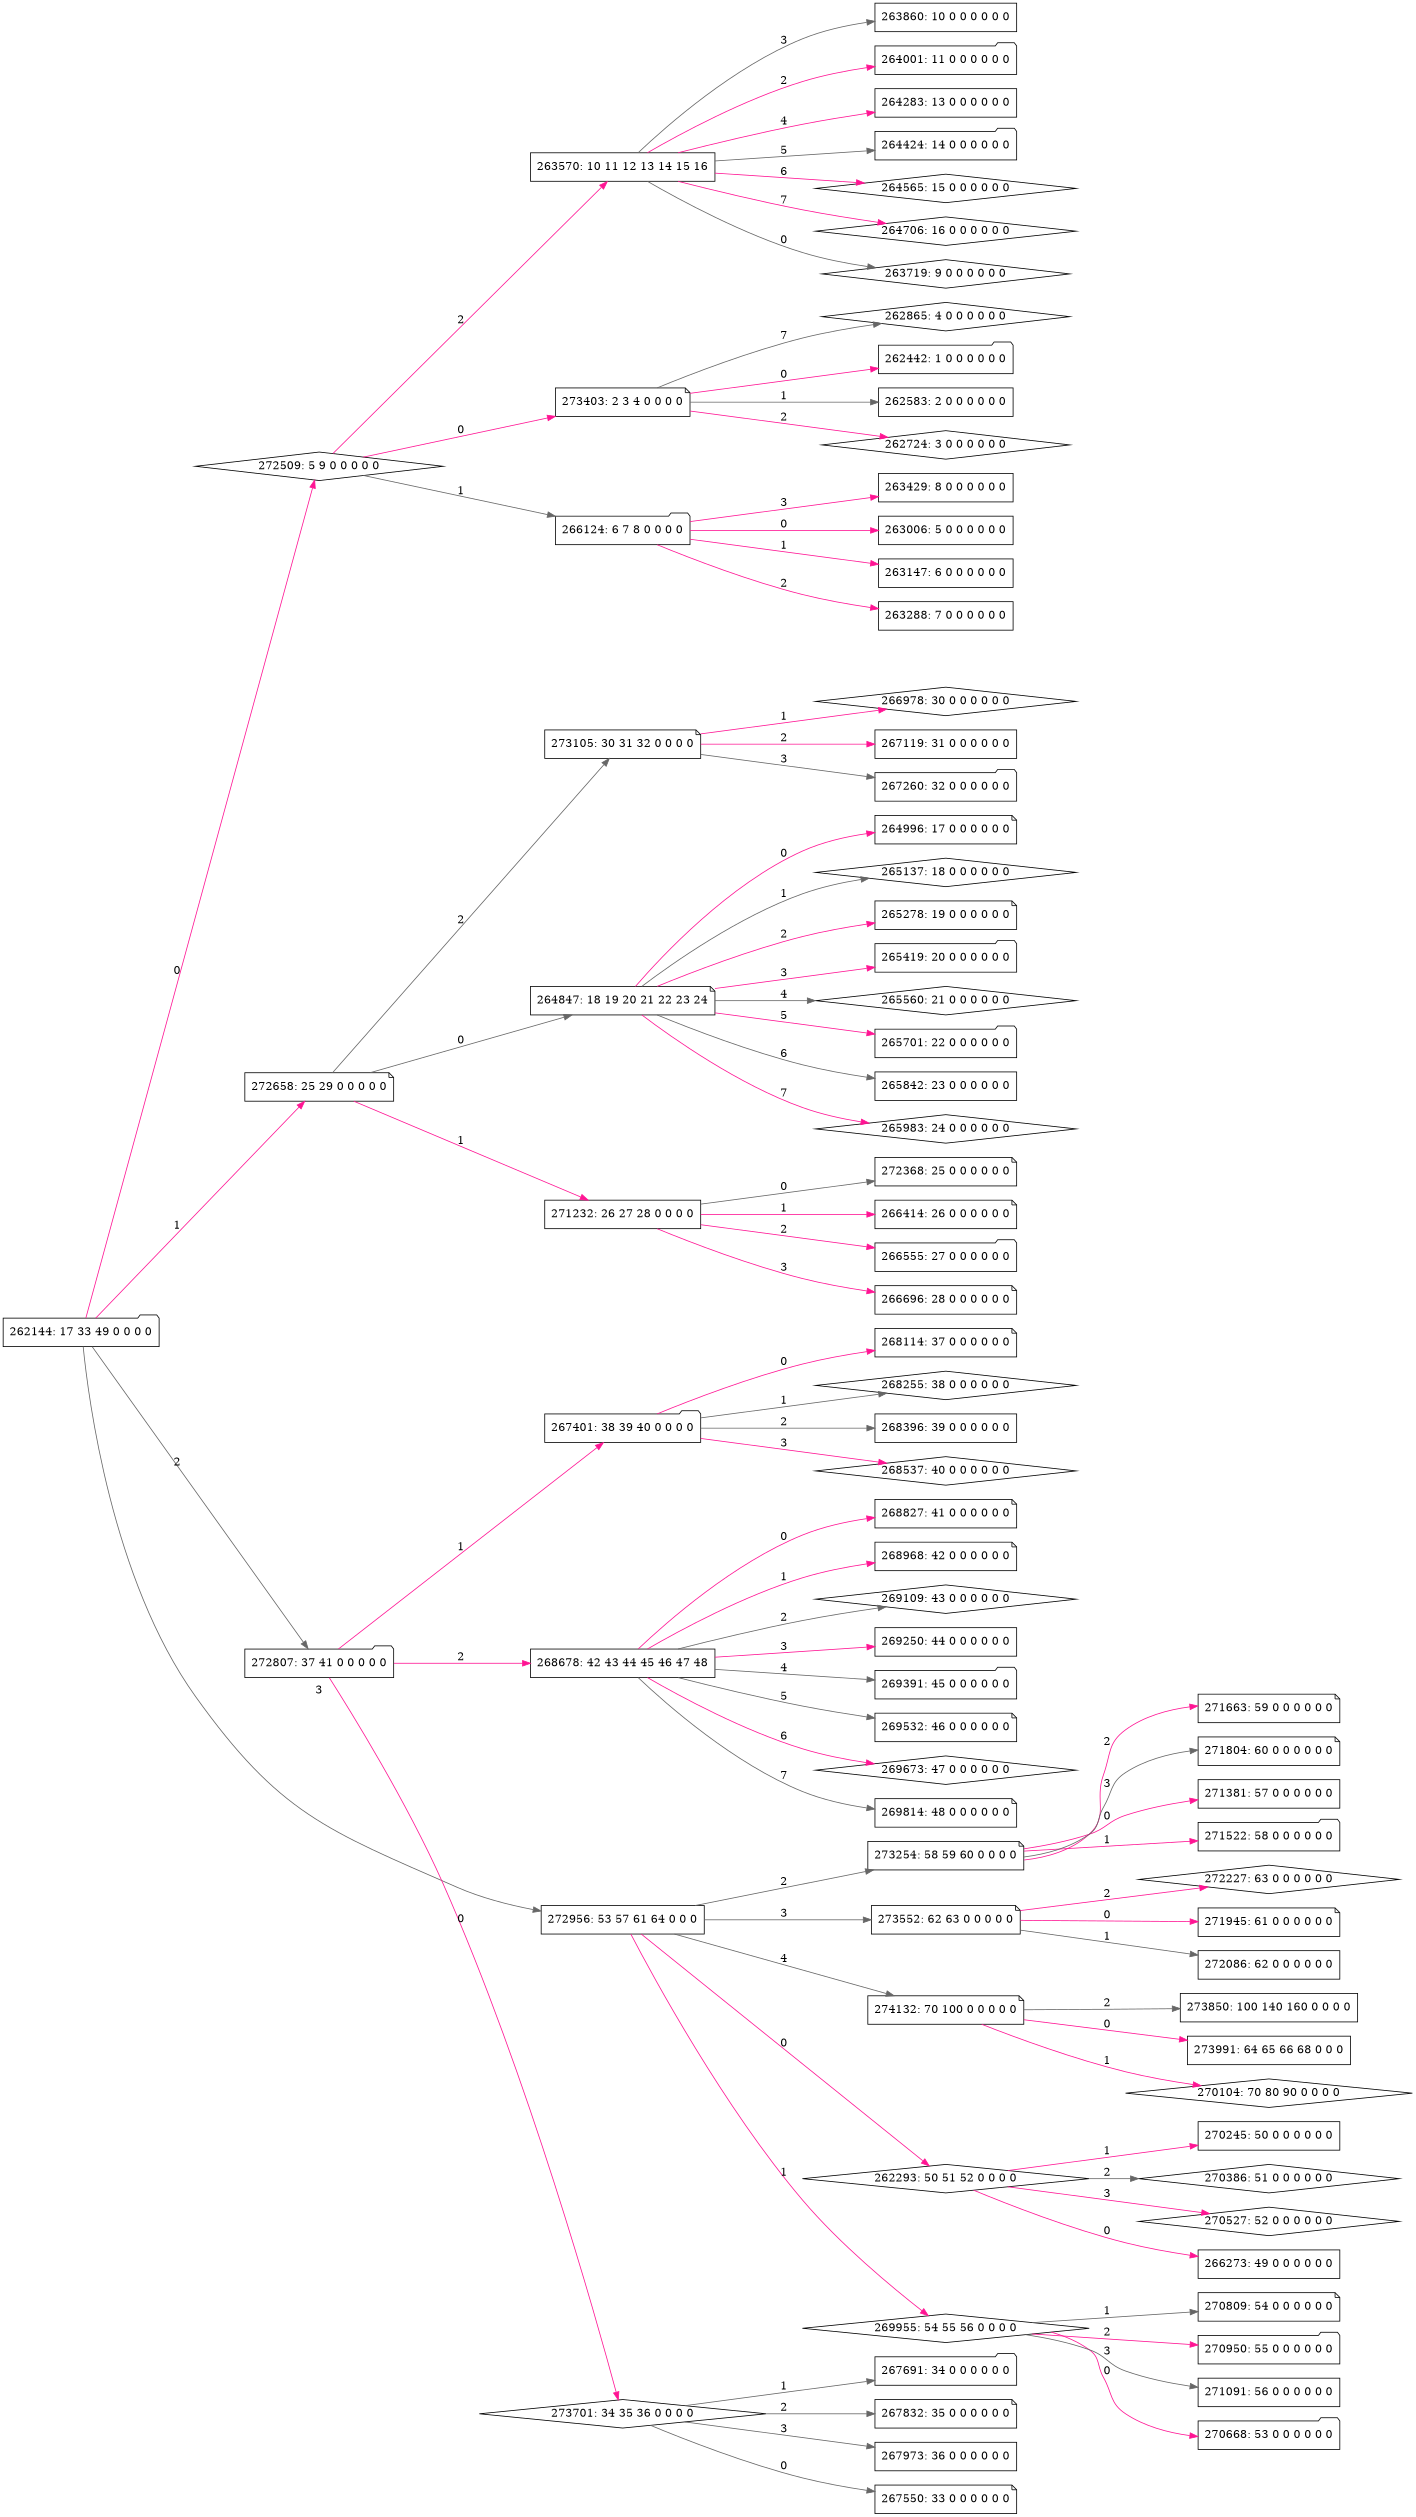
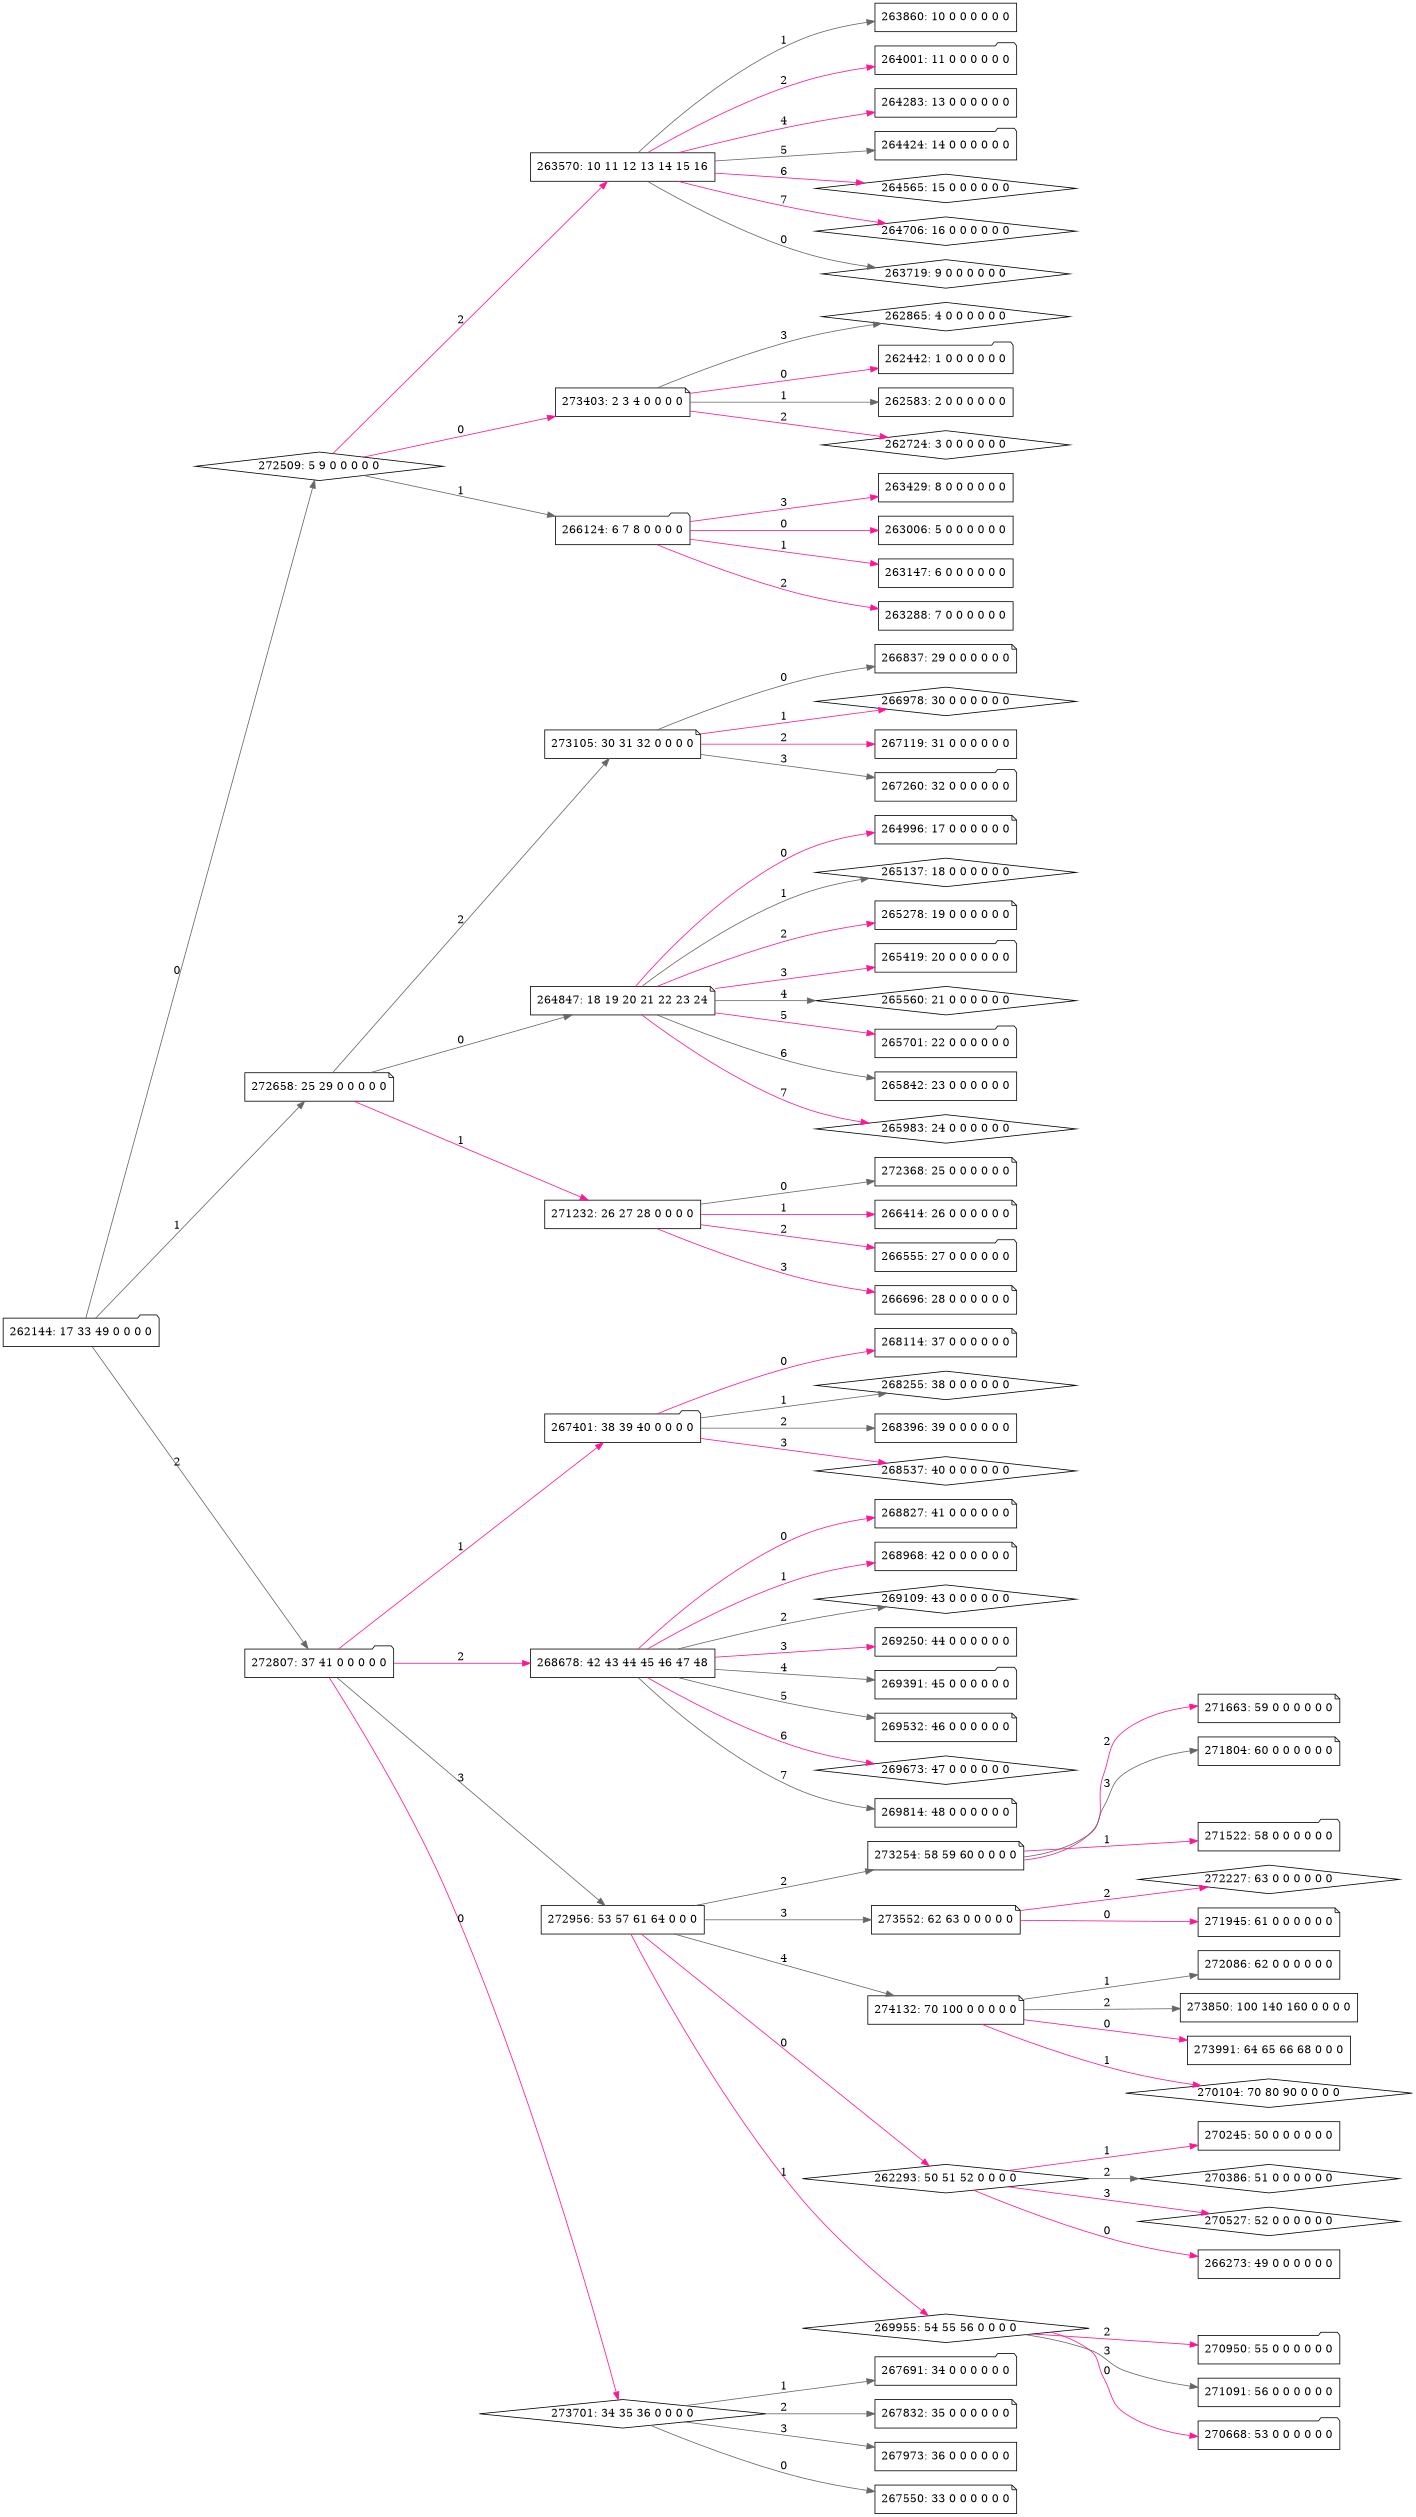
(784, 41) -> (784, 41)
(784, 336) -> (784, 336)
none -> (946, 659)
(199, 903) -> (199, 903)
(197, 1213) -> (197, 1213)
(207, 1712) -> (468, 1789)
(1269, 1794) -> none
(1105, 1942) -> (1107, 1988)
(1269, 2307) -> none
